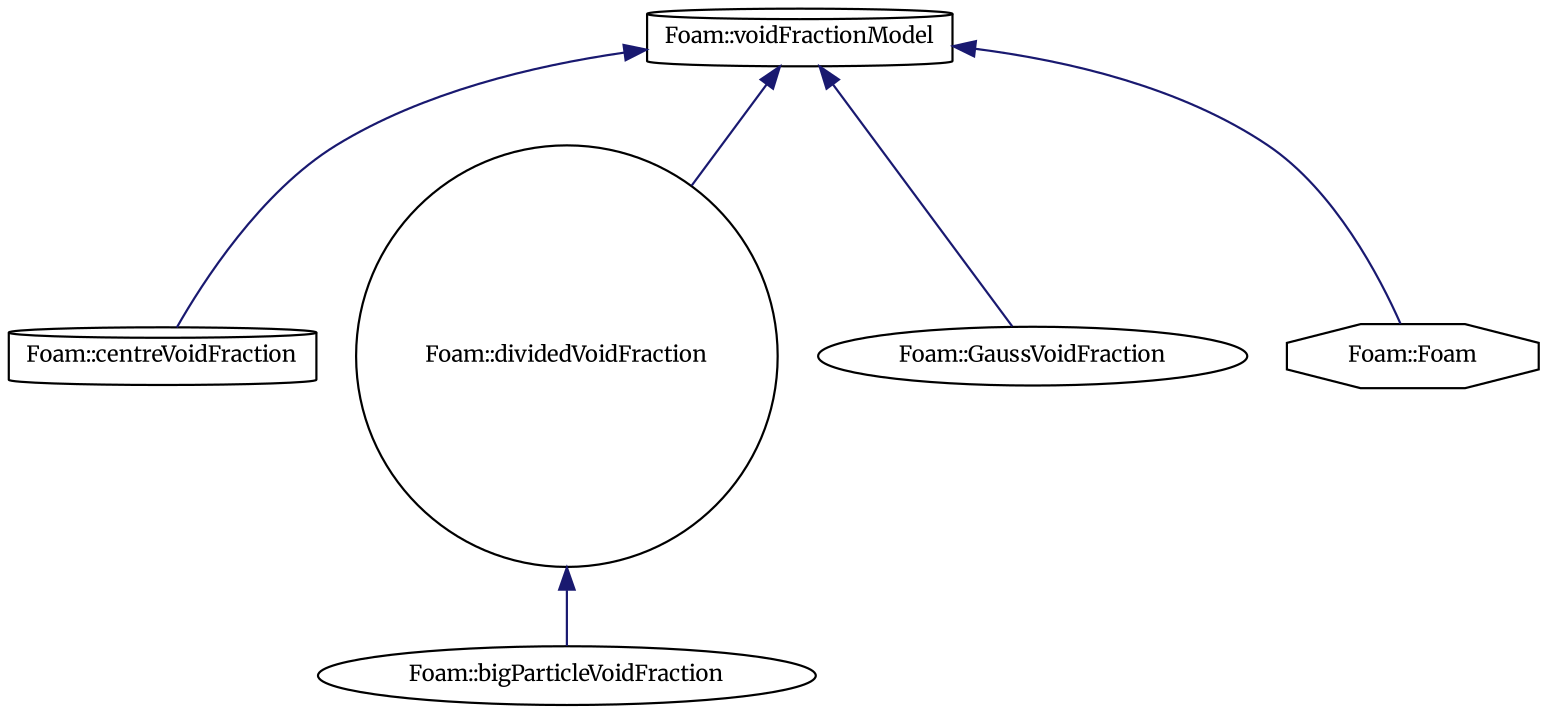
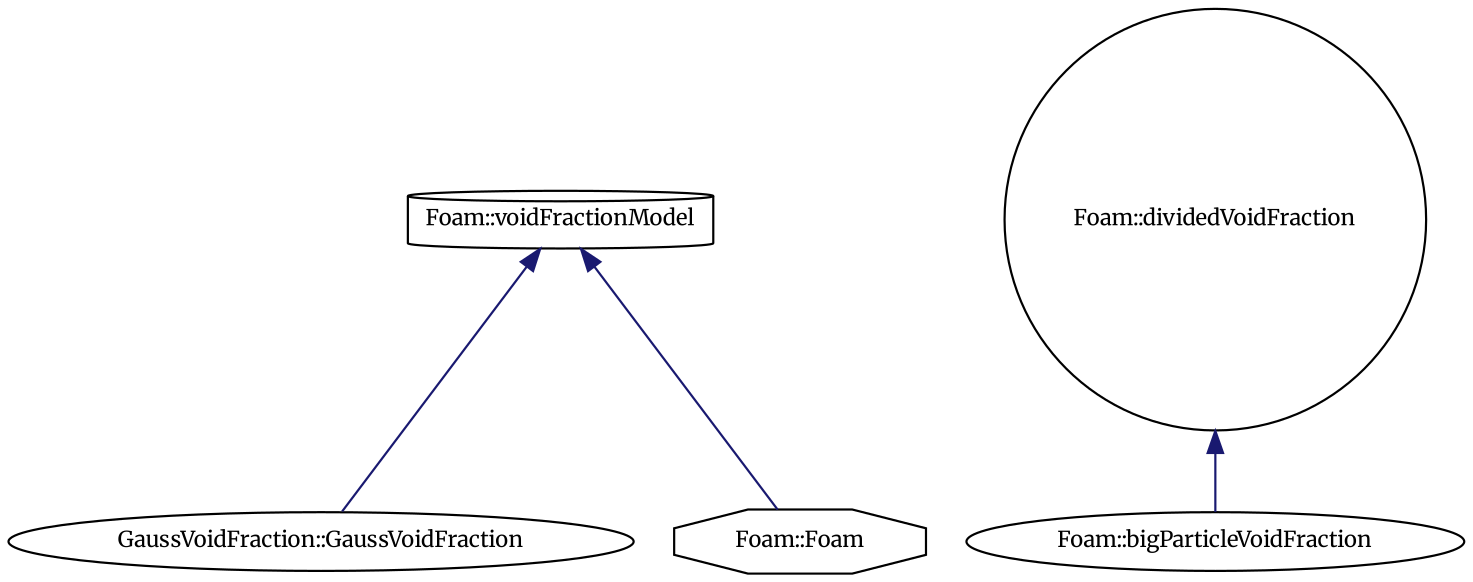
(729, 135) -> none
(163, 356) -> none
(1033, 356) -> (321, 542)
